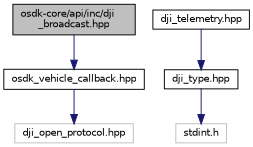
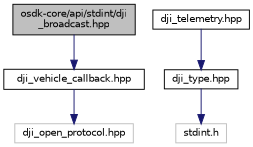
(74, 20) -> (74, 20)
(74, 79) -> (74, 79)
